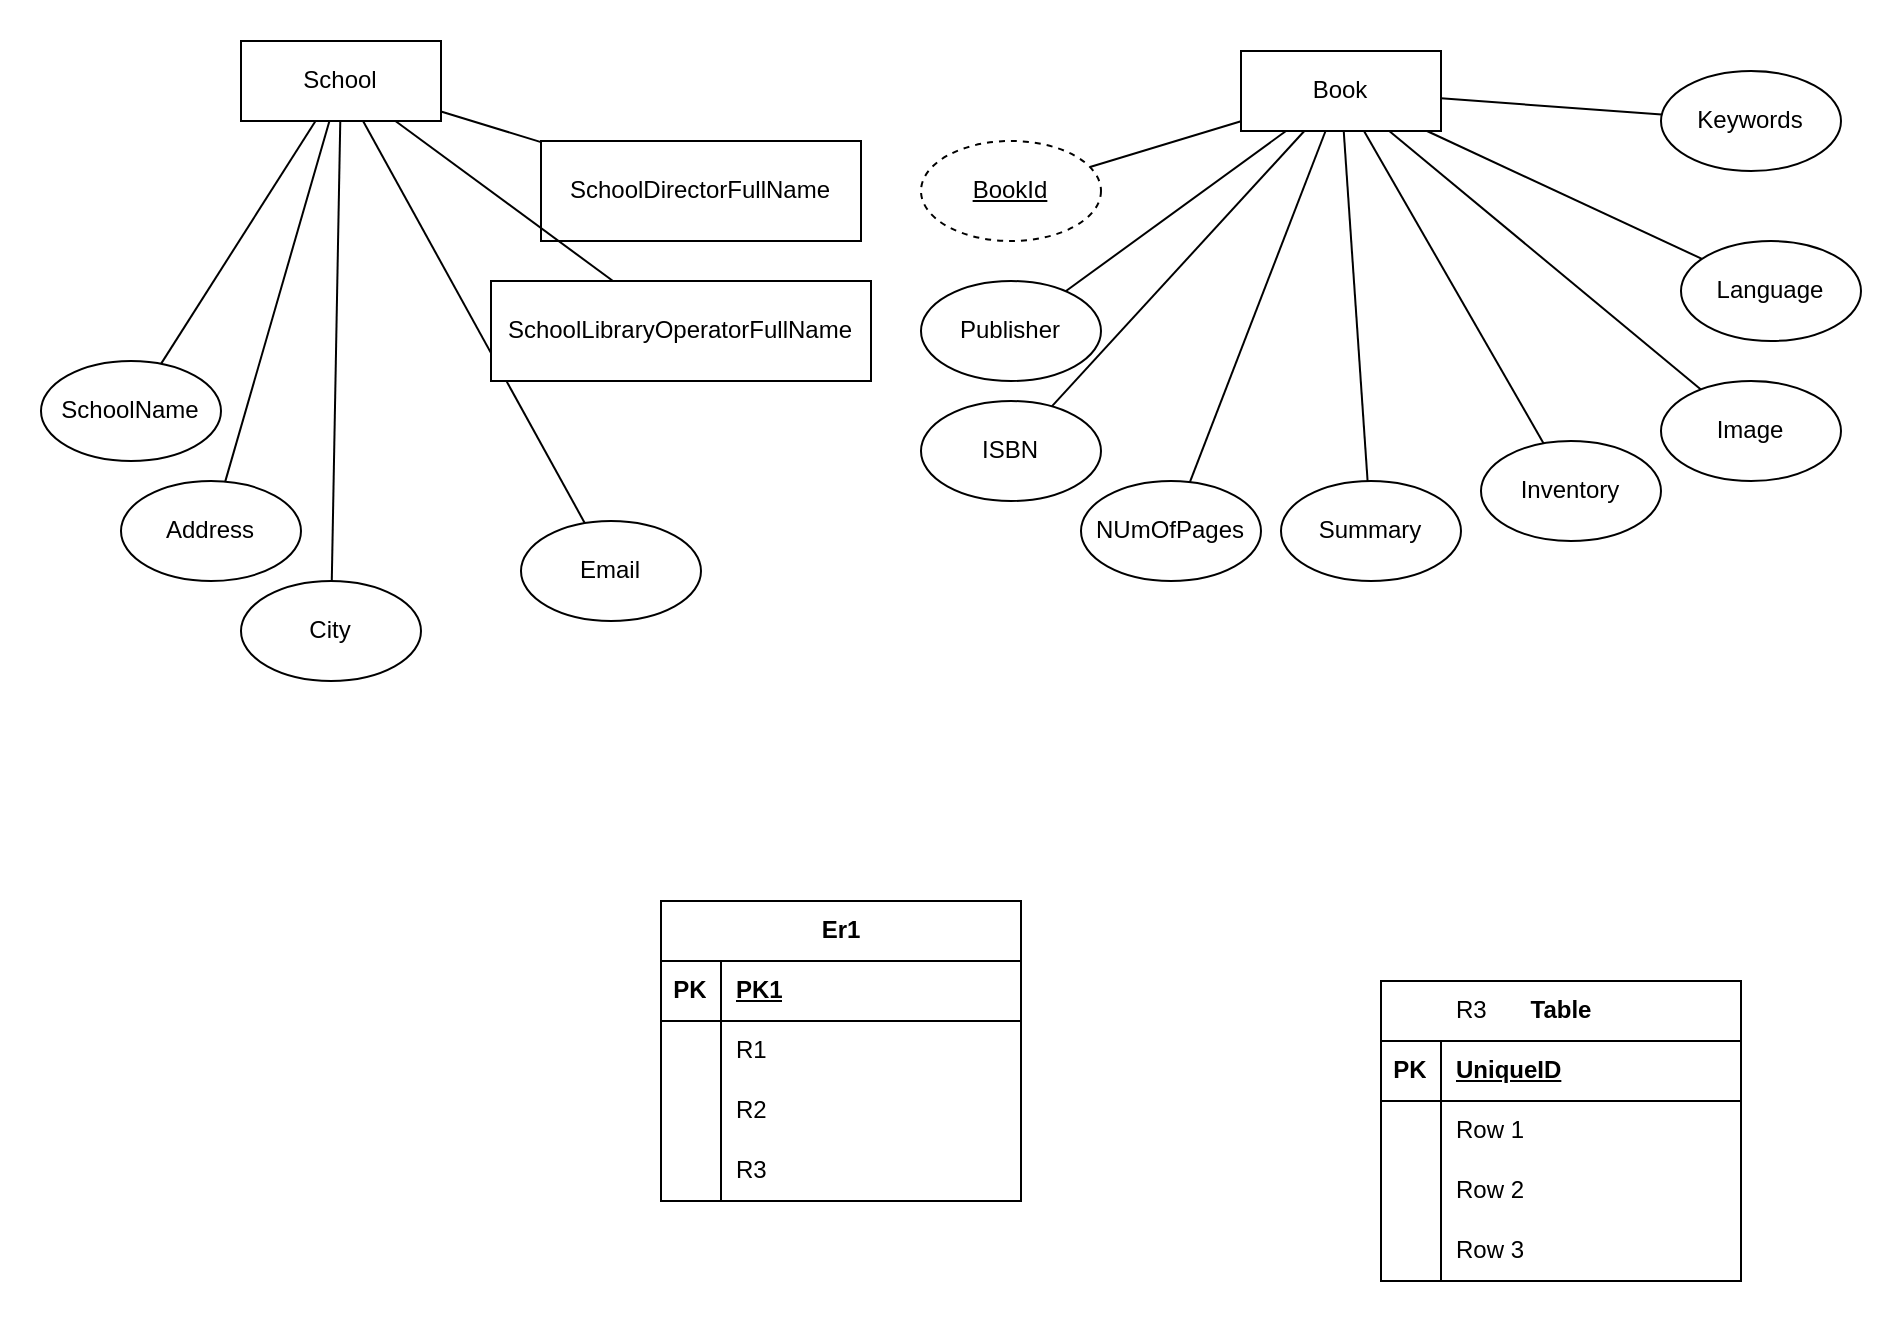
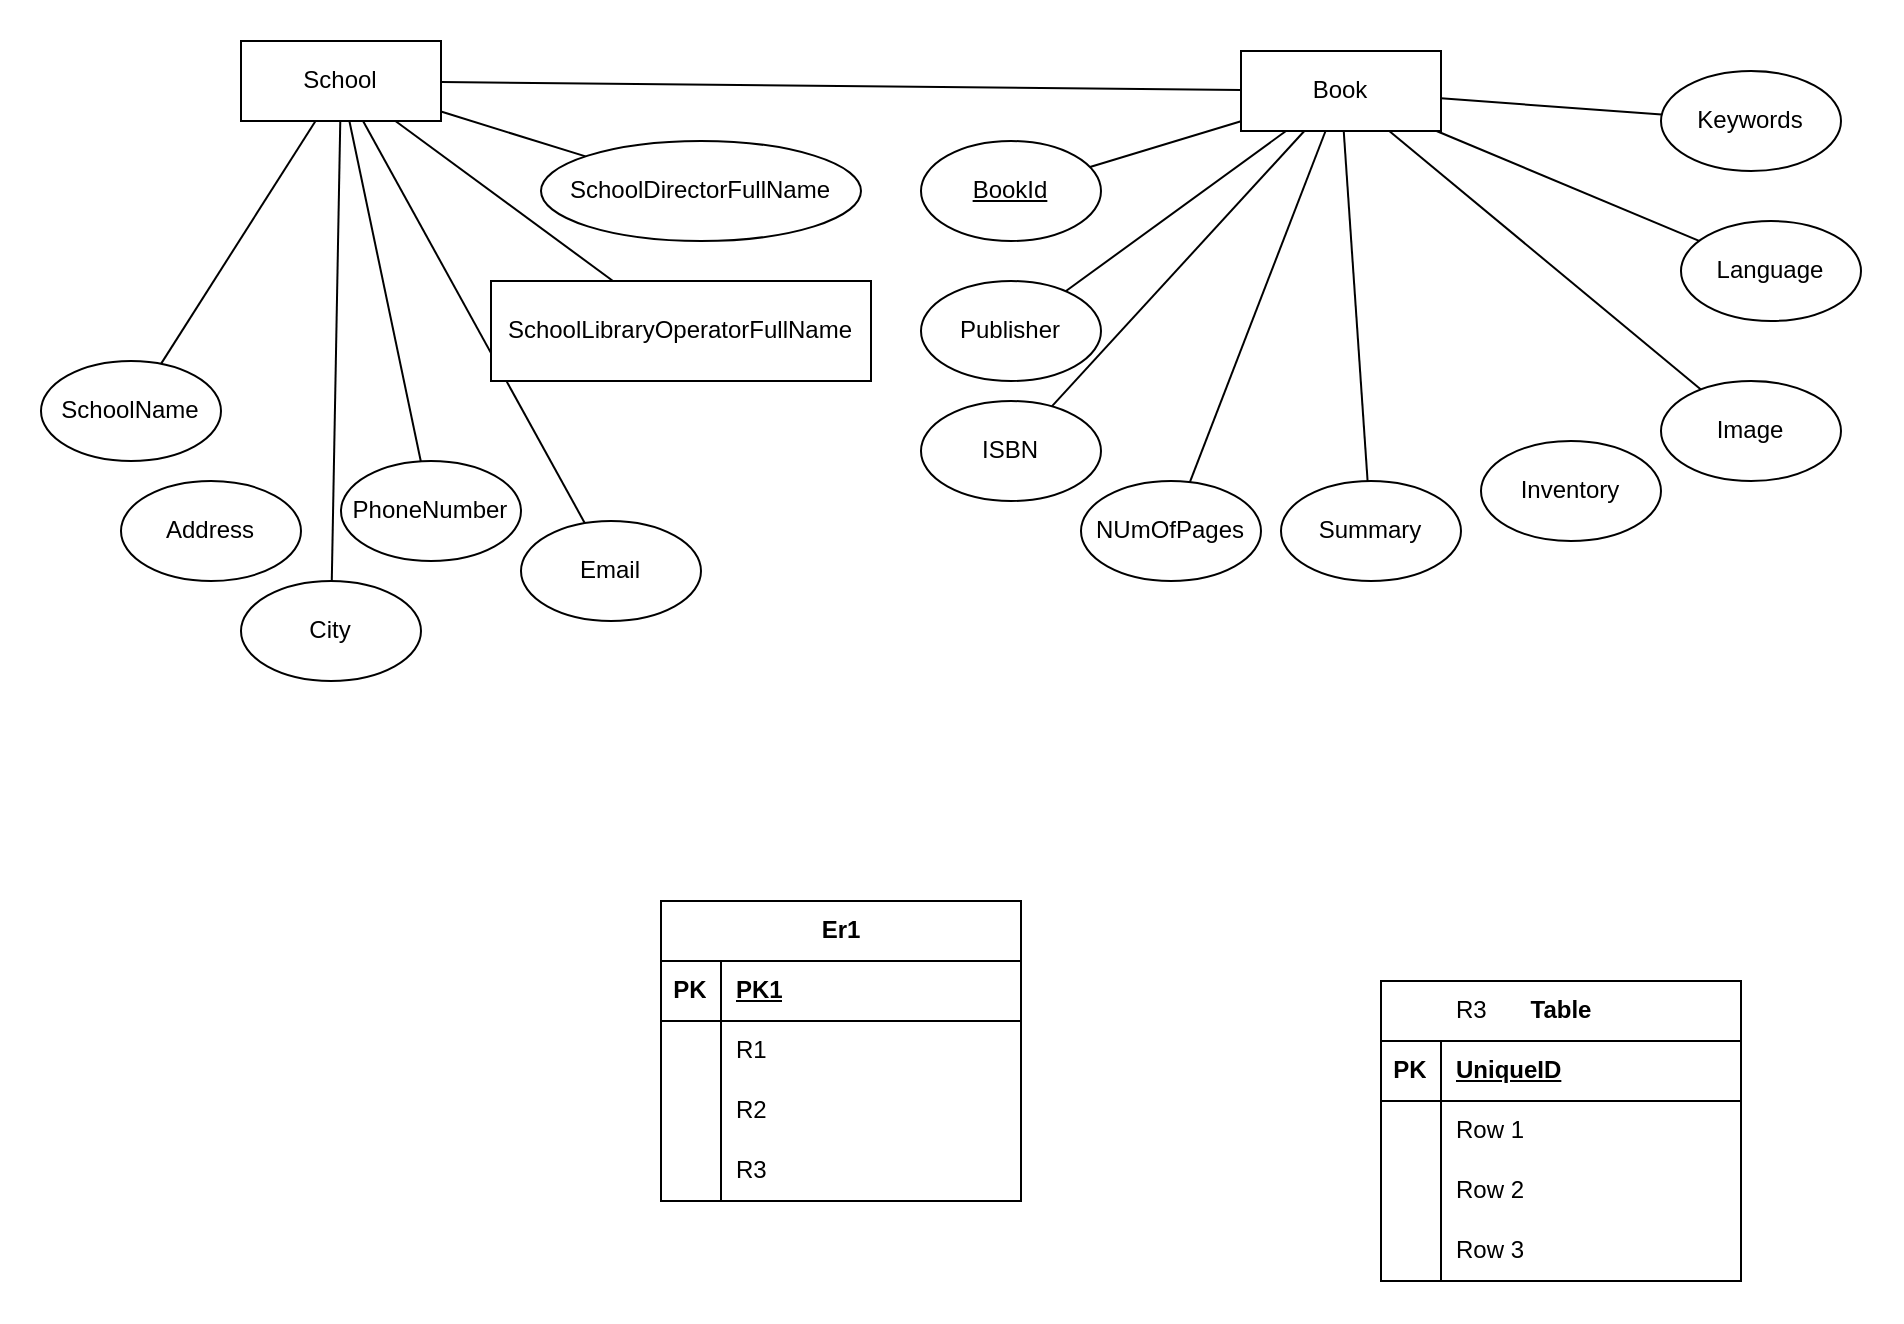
(701, 191) -> (701, 191)
(1011, 191) -> (1011, 191)
(1454, 287) -> (841, 86)
(1771, 291) -> (1771, 271)
none -> (385, 292)
(277, 302) -> none
none -> (431, 511)
